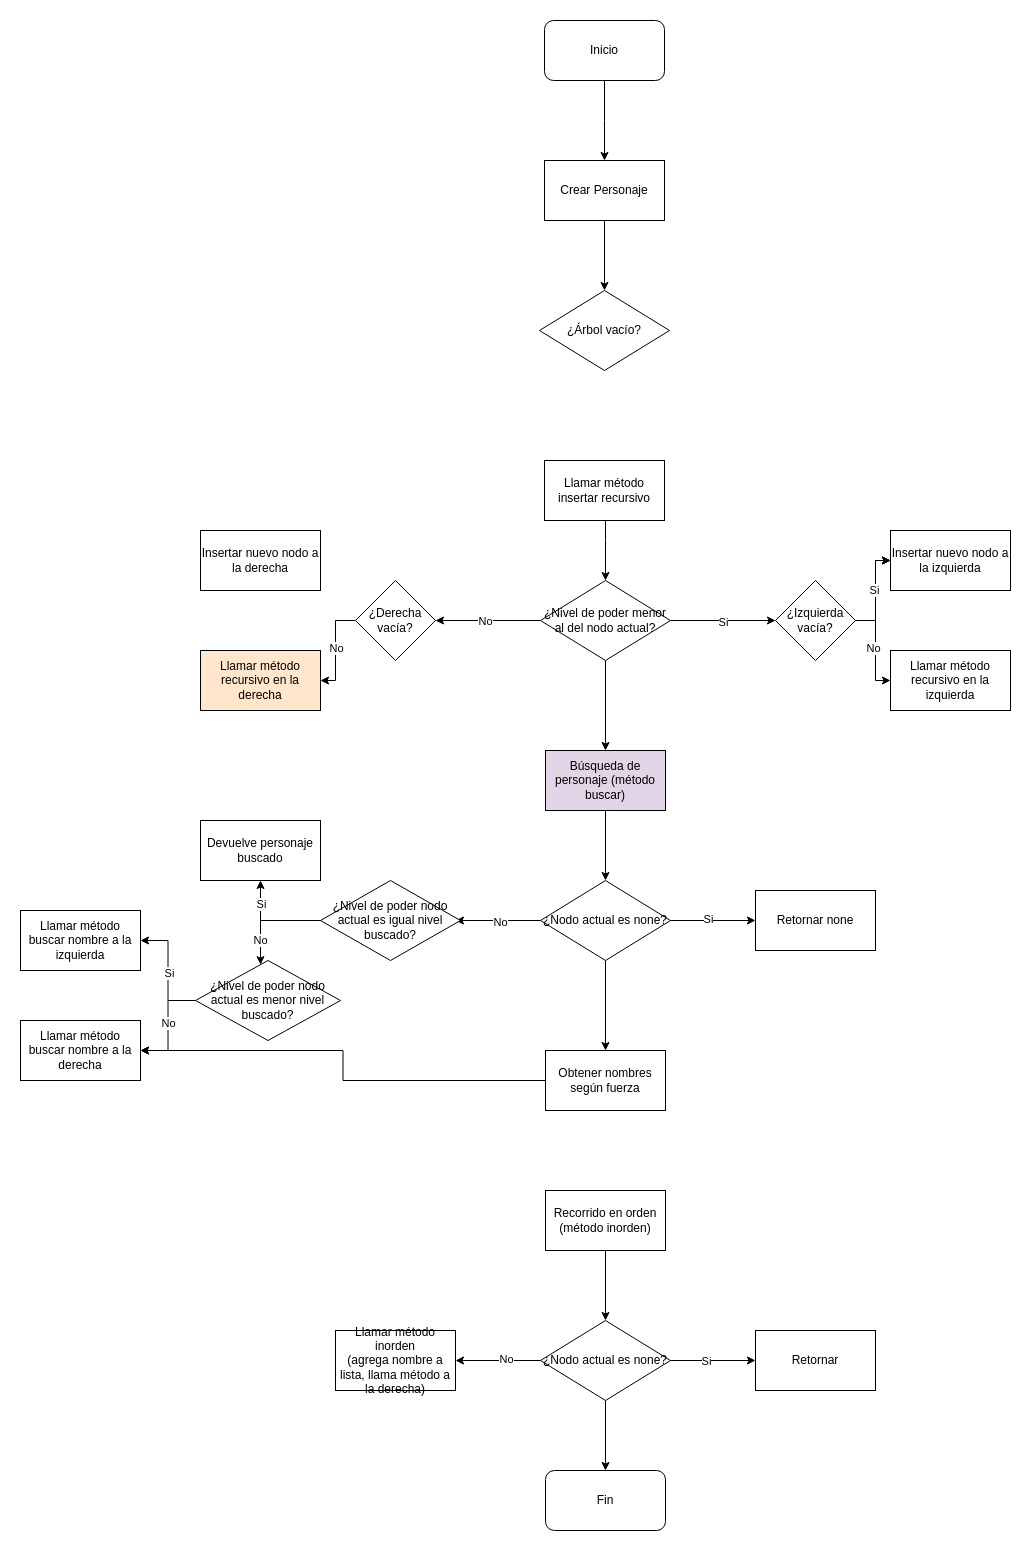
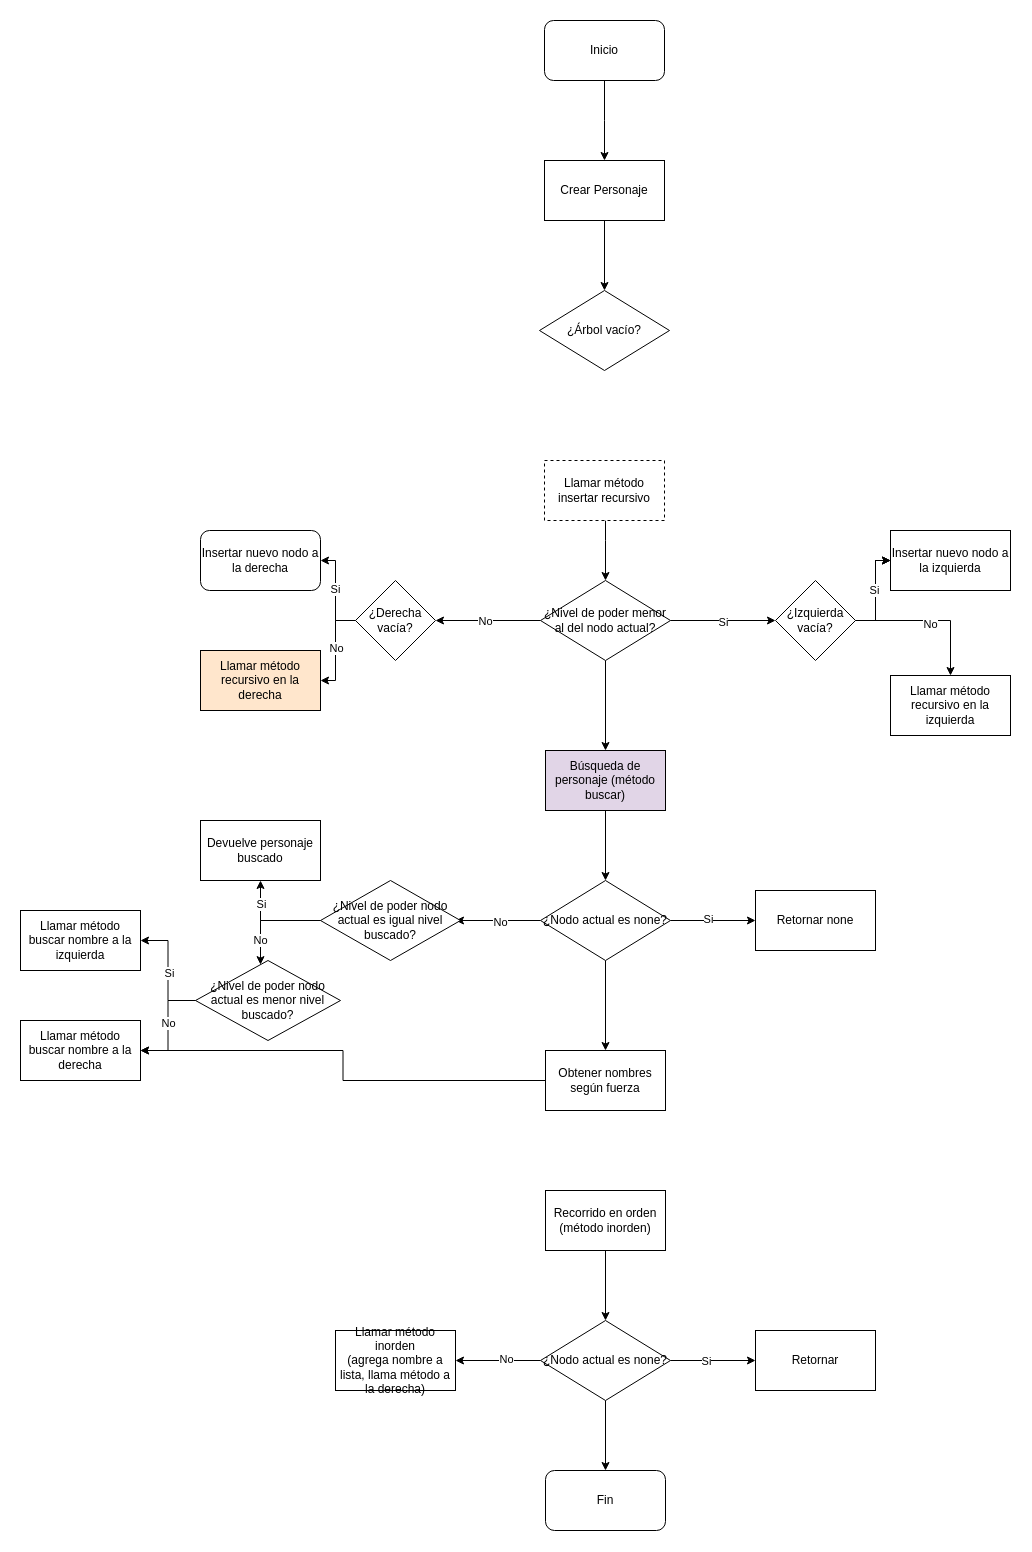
(605, 491) -> (605, 491)
(261, 561) -> (261, 561)
none -> (336, 586)
(951, 681) -> (951, 706)
